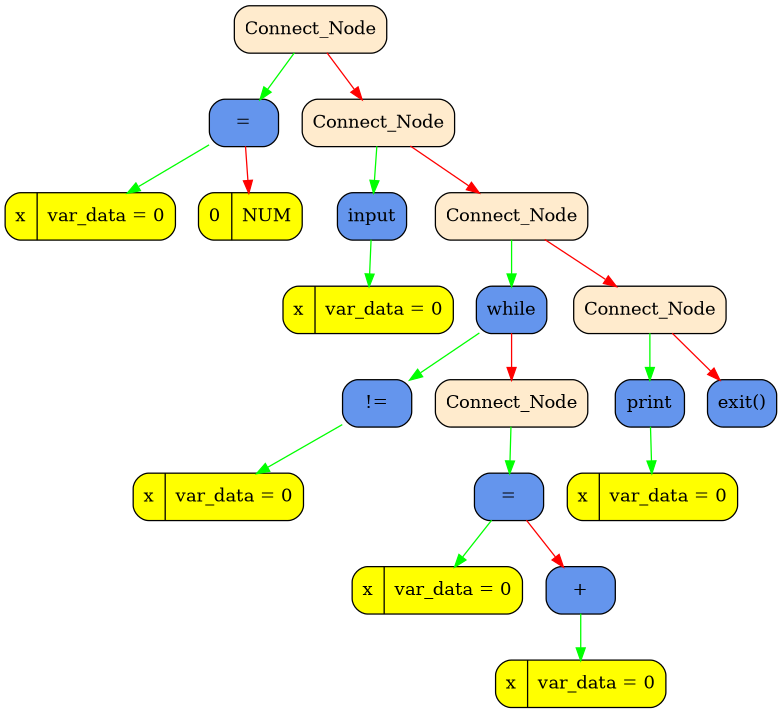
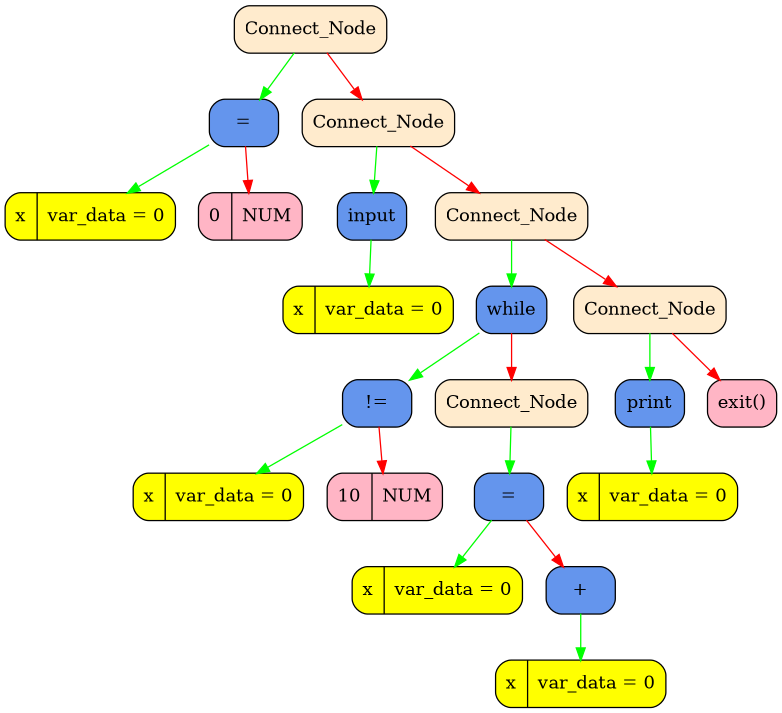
(250, 216) -> (250, 216)
(742, 403) -> (742, 403)
none -> (385, 497)
